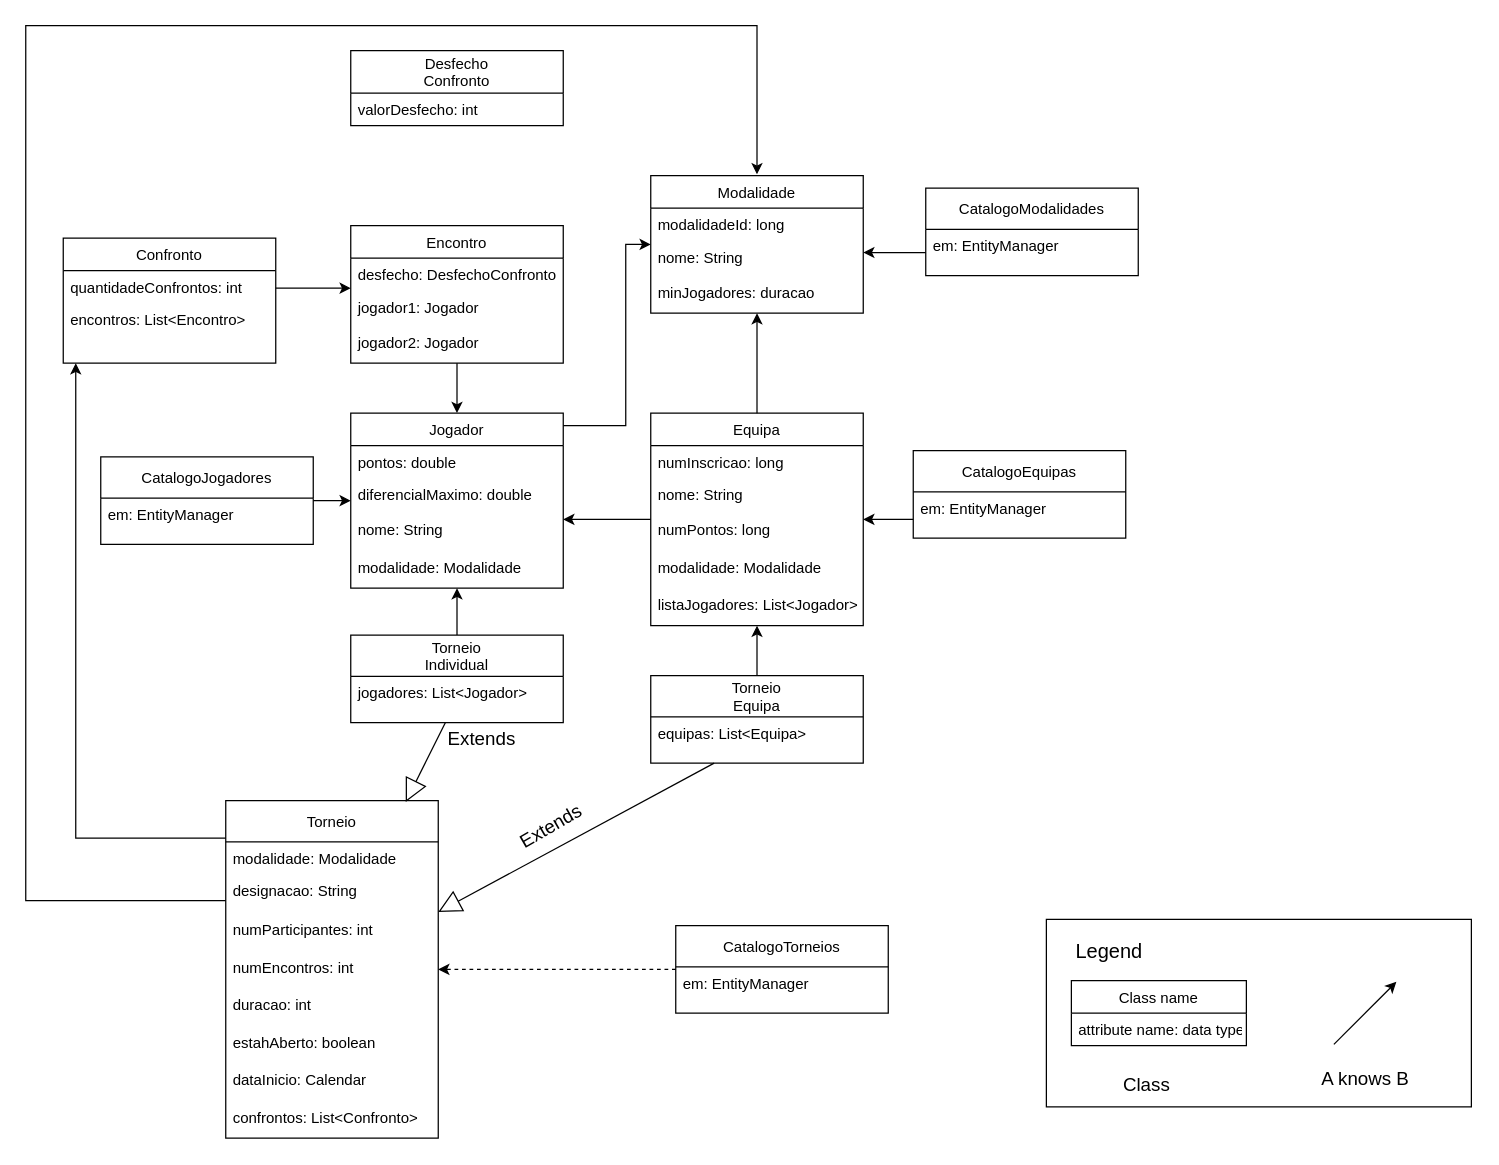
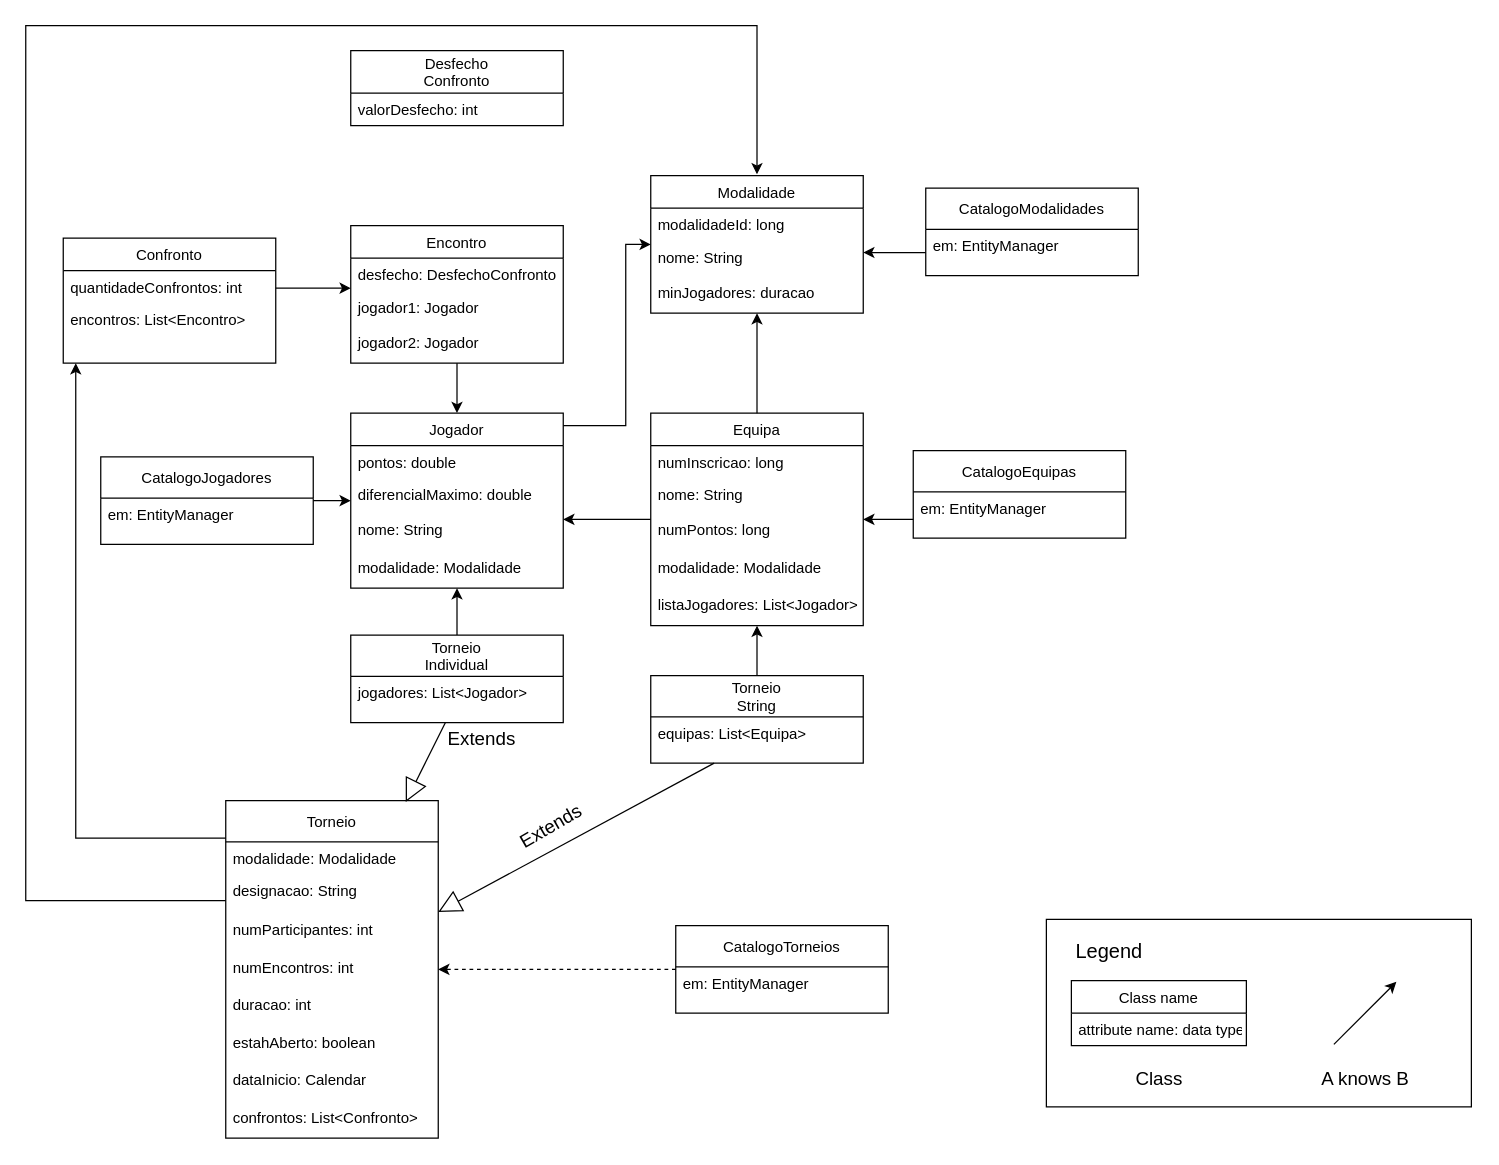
(756, 688) -> (756, 688)
(1146, 1084) -> (1159, 1078)
